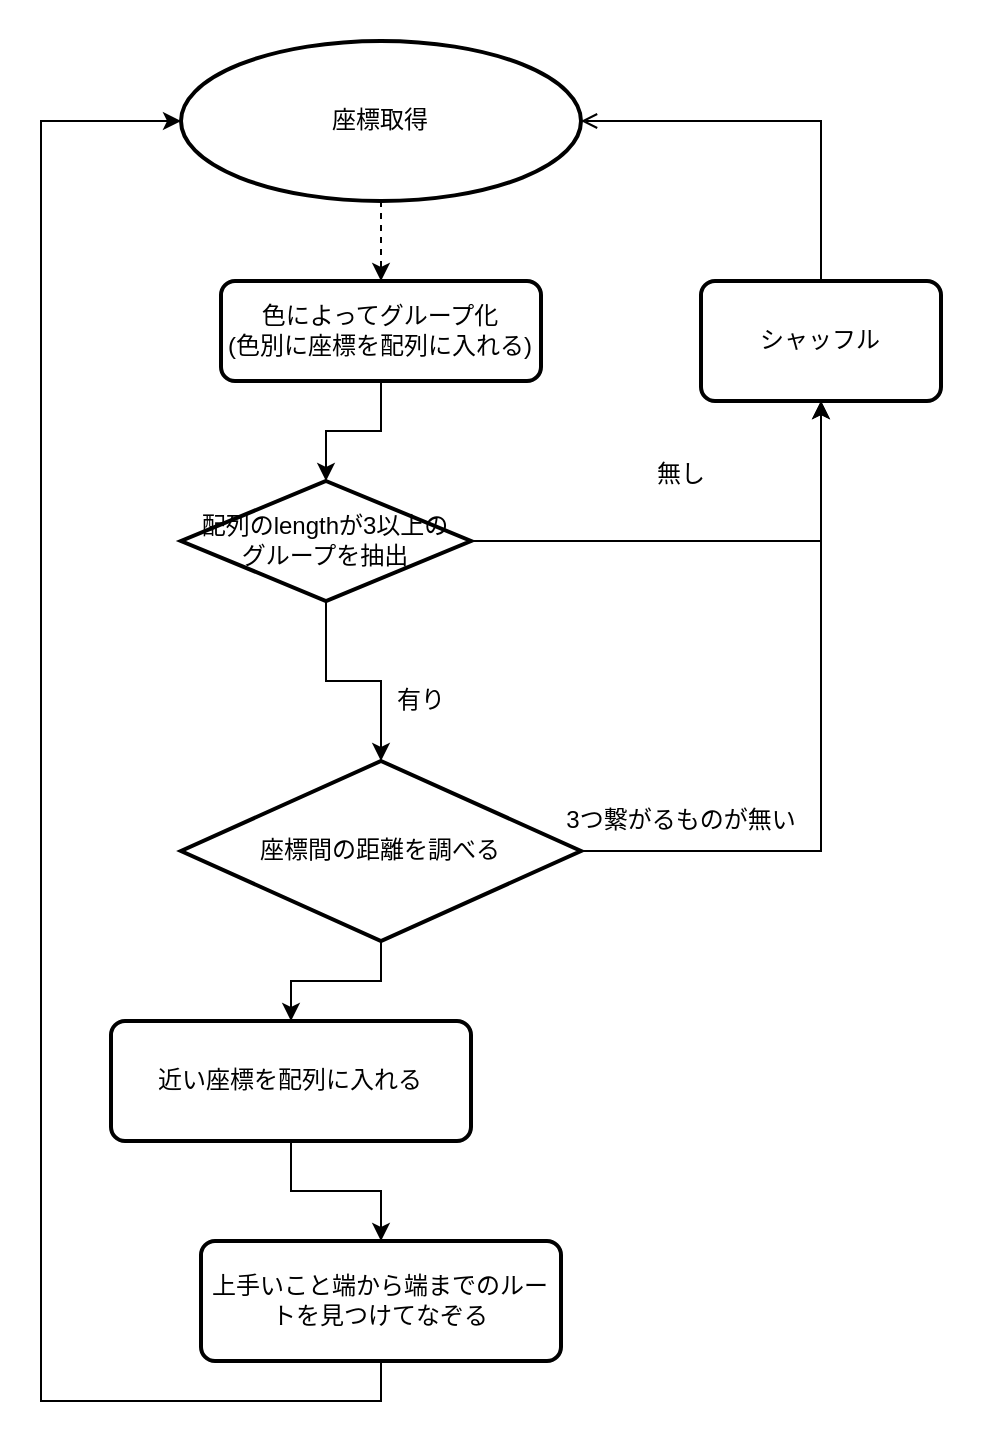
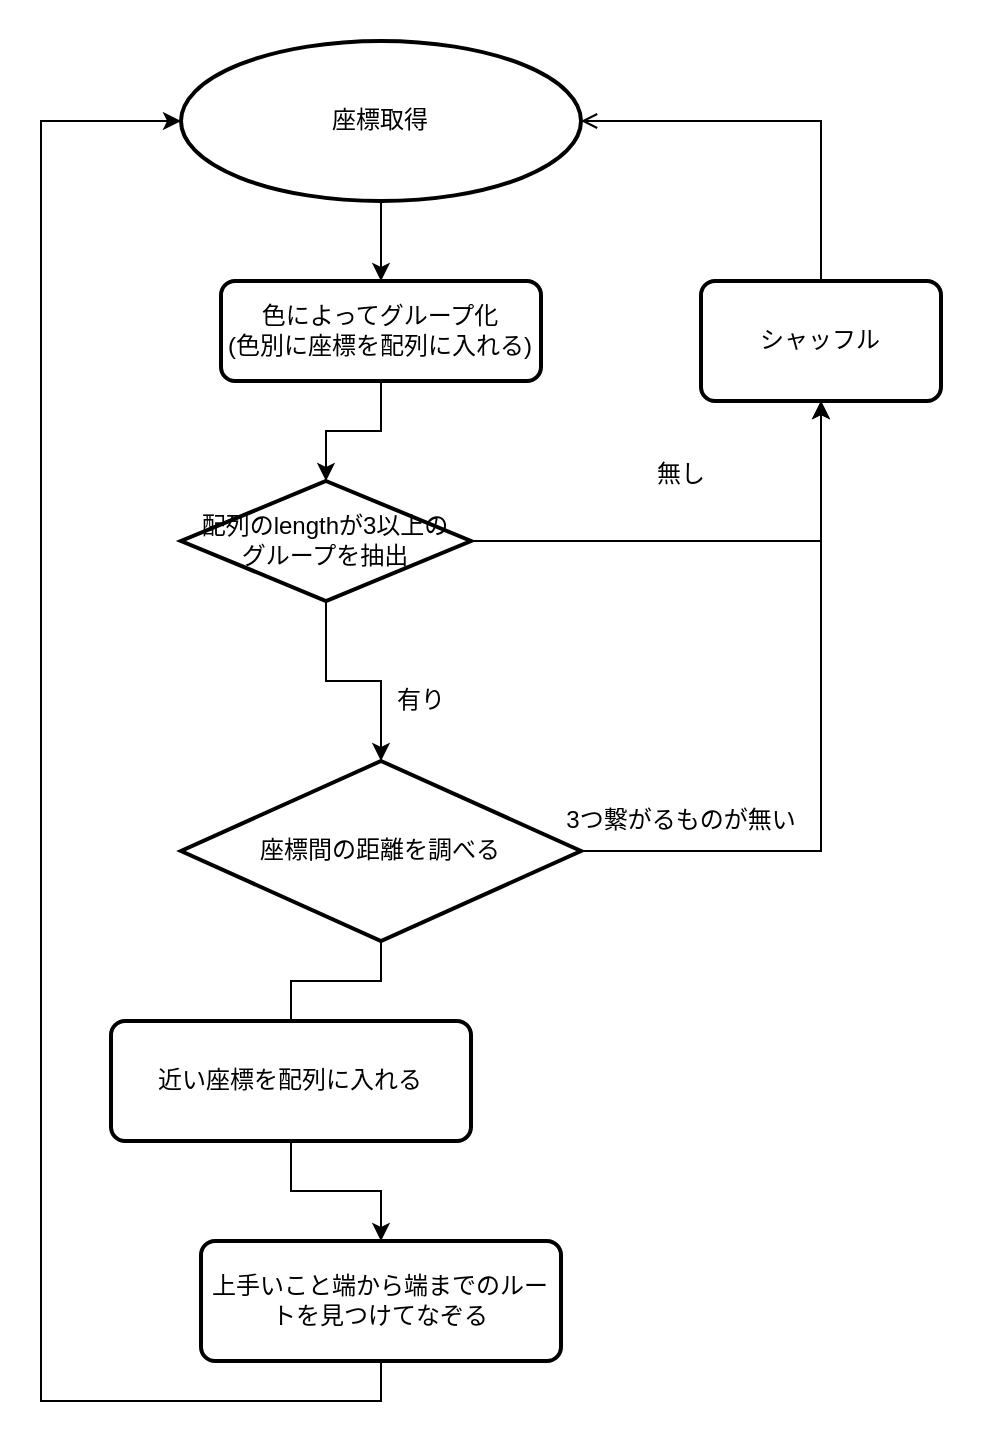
(381, 233) -> (381, 233)
(291, 1006) -> (291, 1011)
